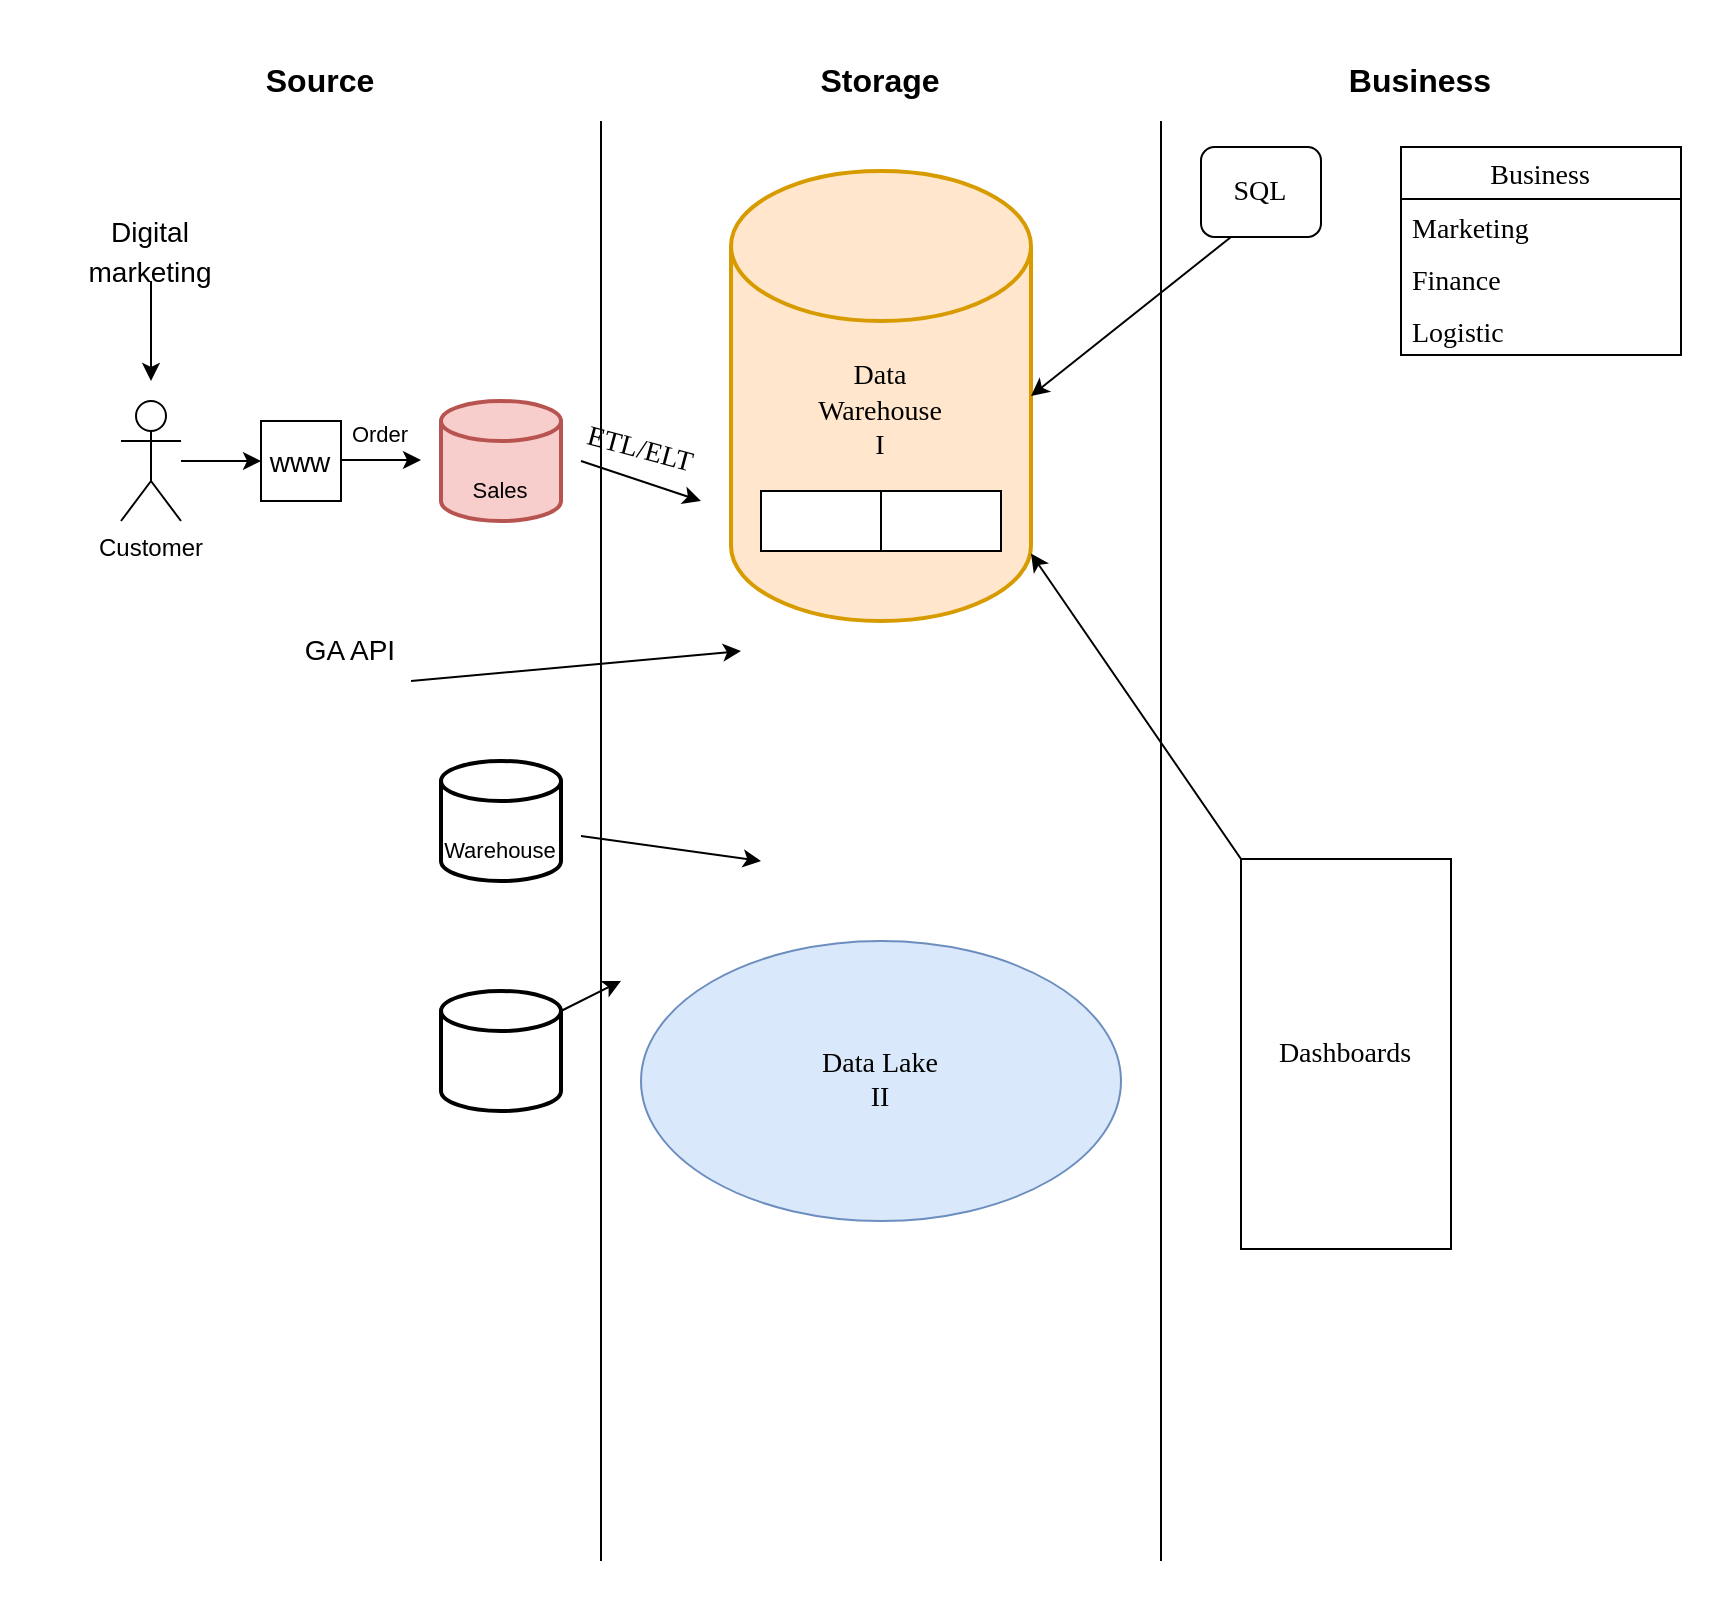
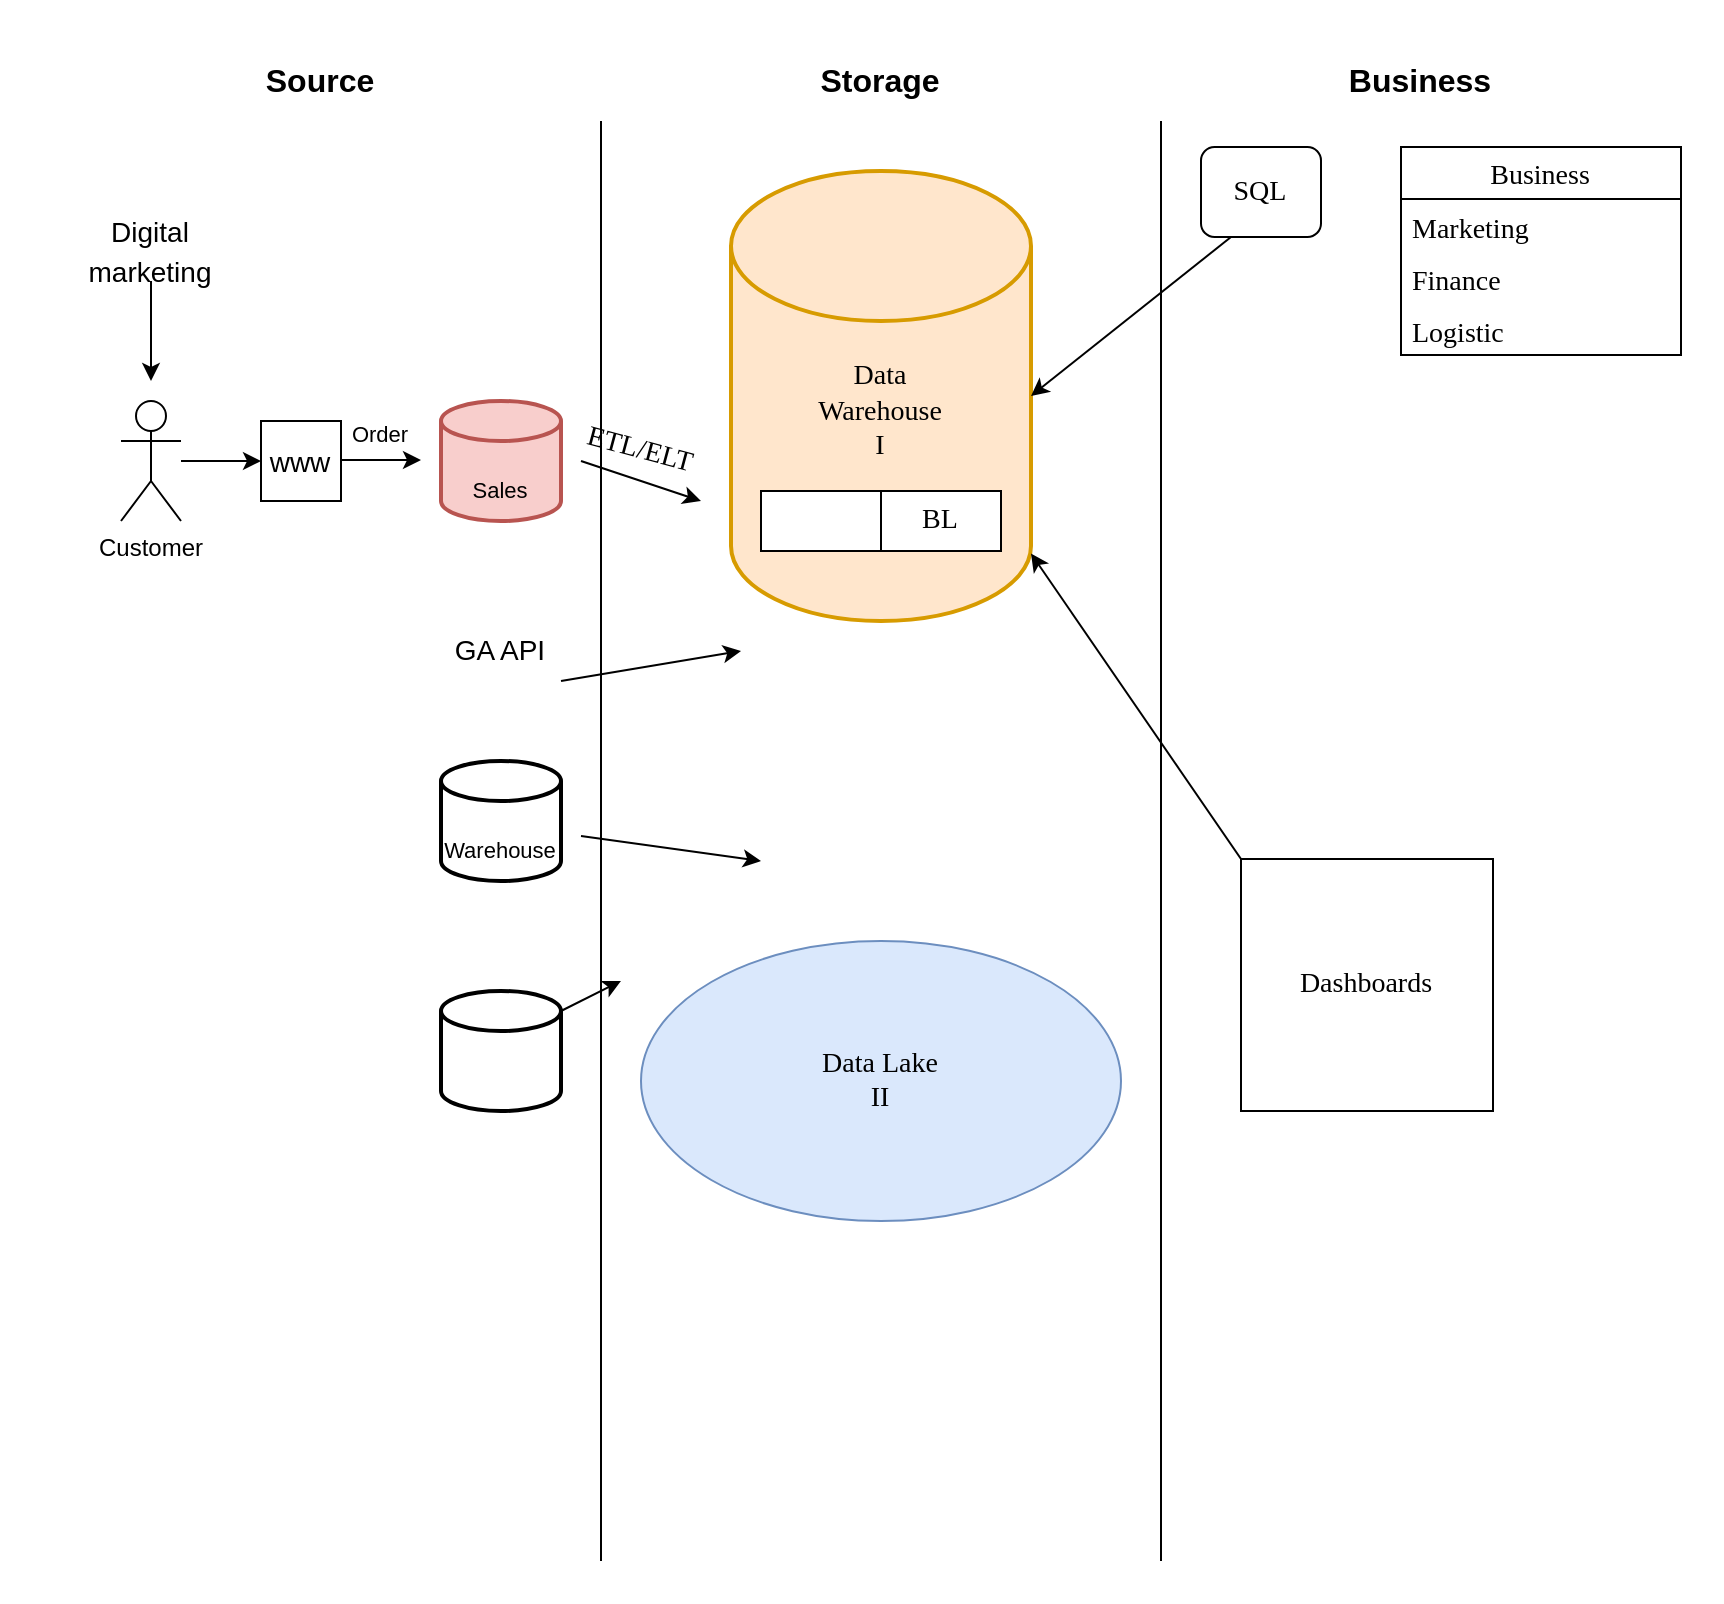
none -> (941, 521)
(351, 651) -> (501, 651)
(1346, 1054) -> (1367, 985)
